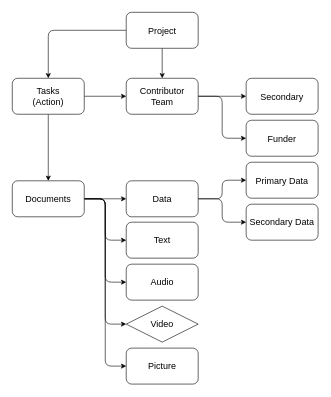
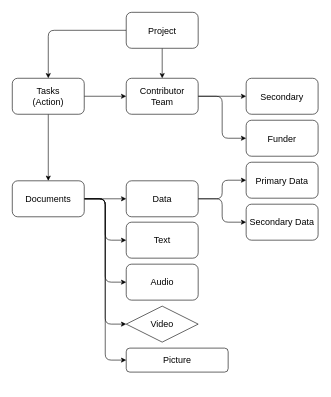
(162, 366) -> (177, 360)
